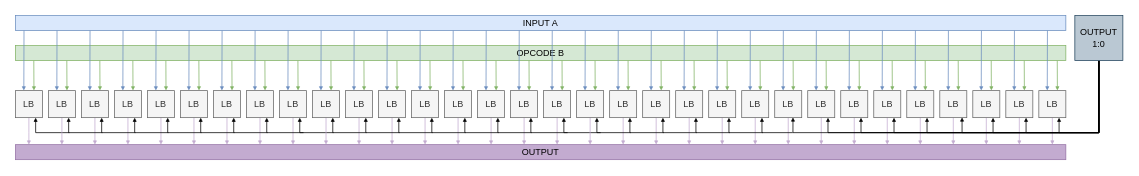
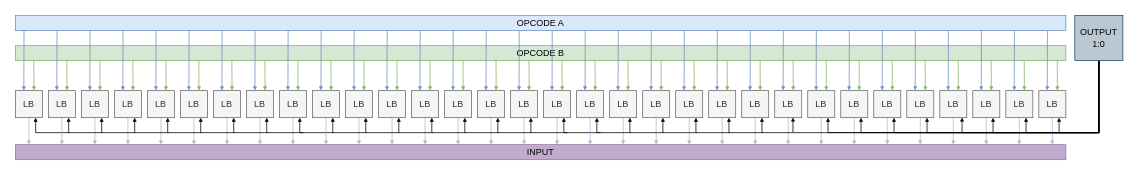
(540, 23) -> (540, 23)
(540, 152) -> (540, 152)
